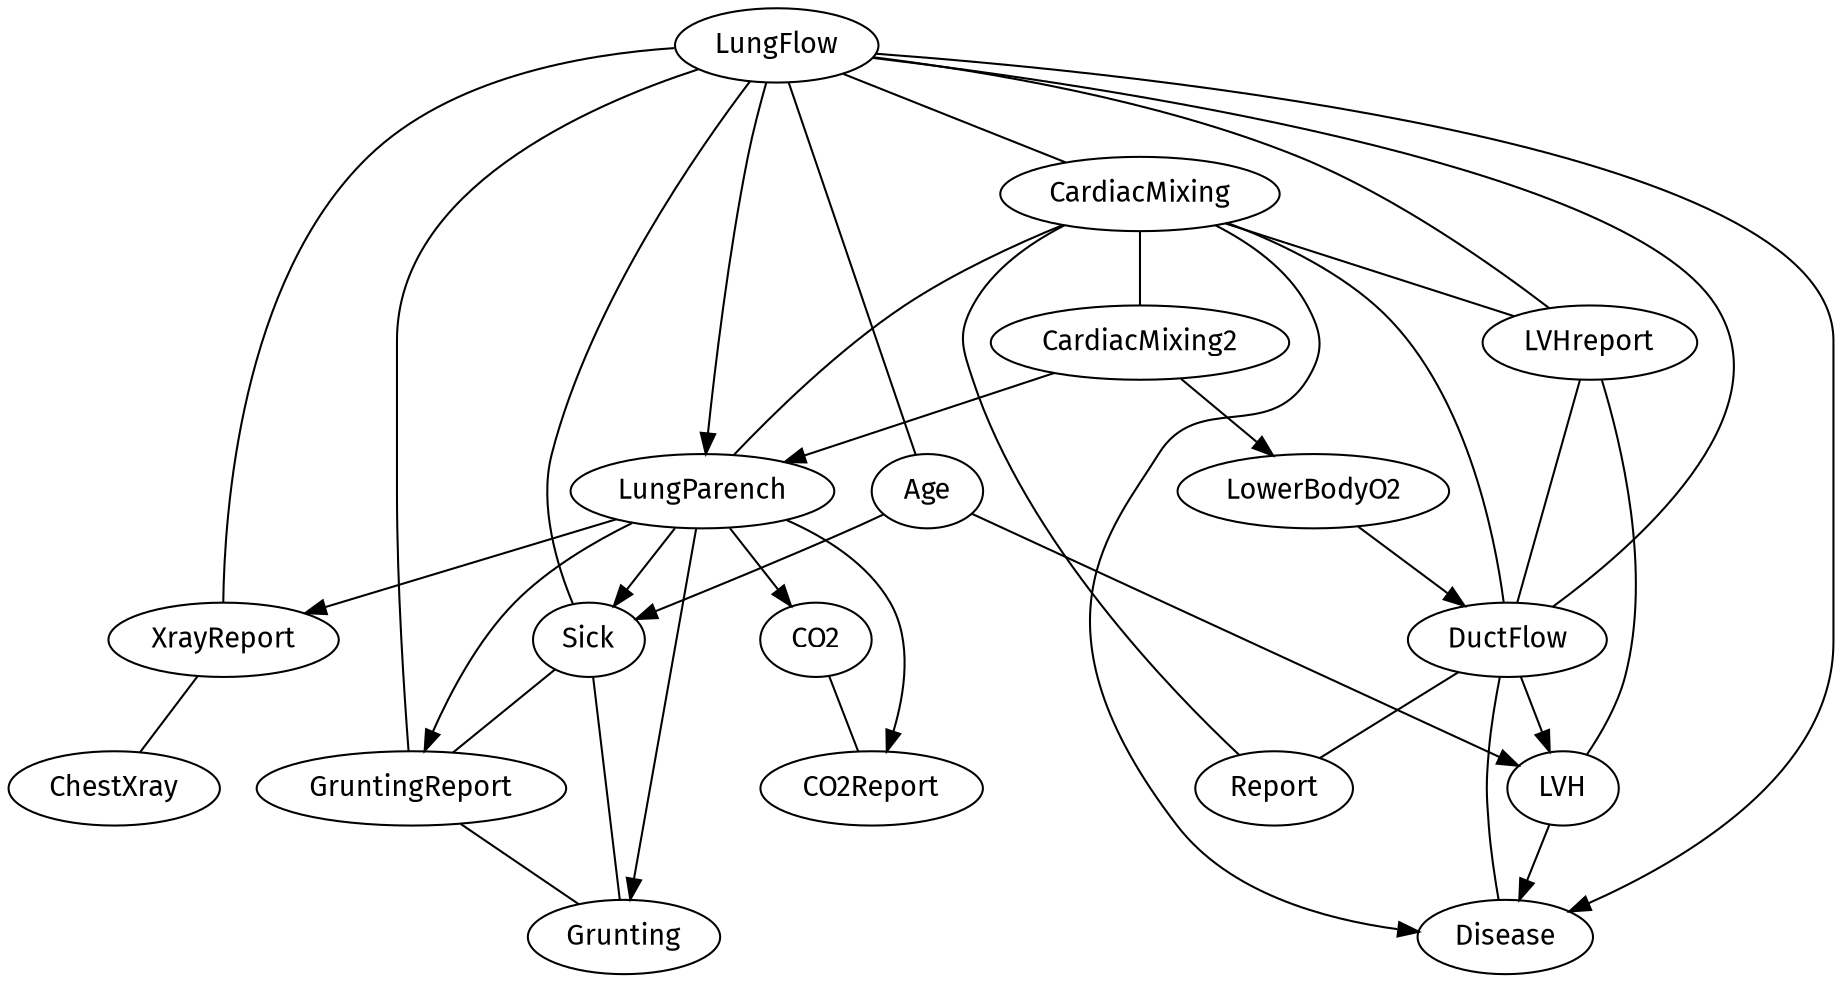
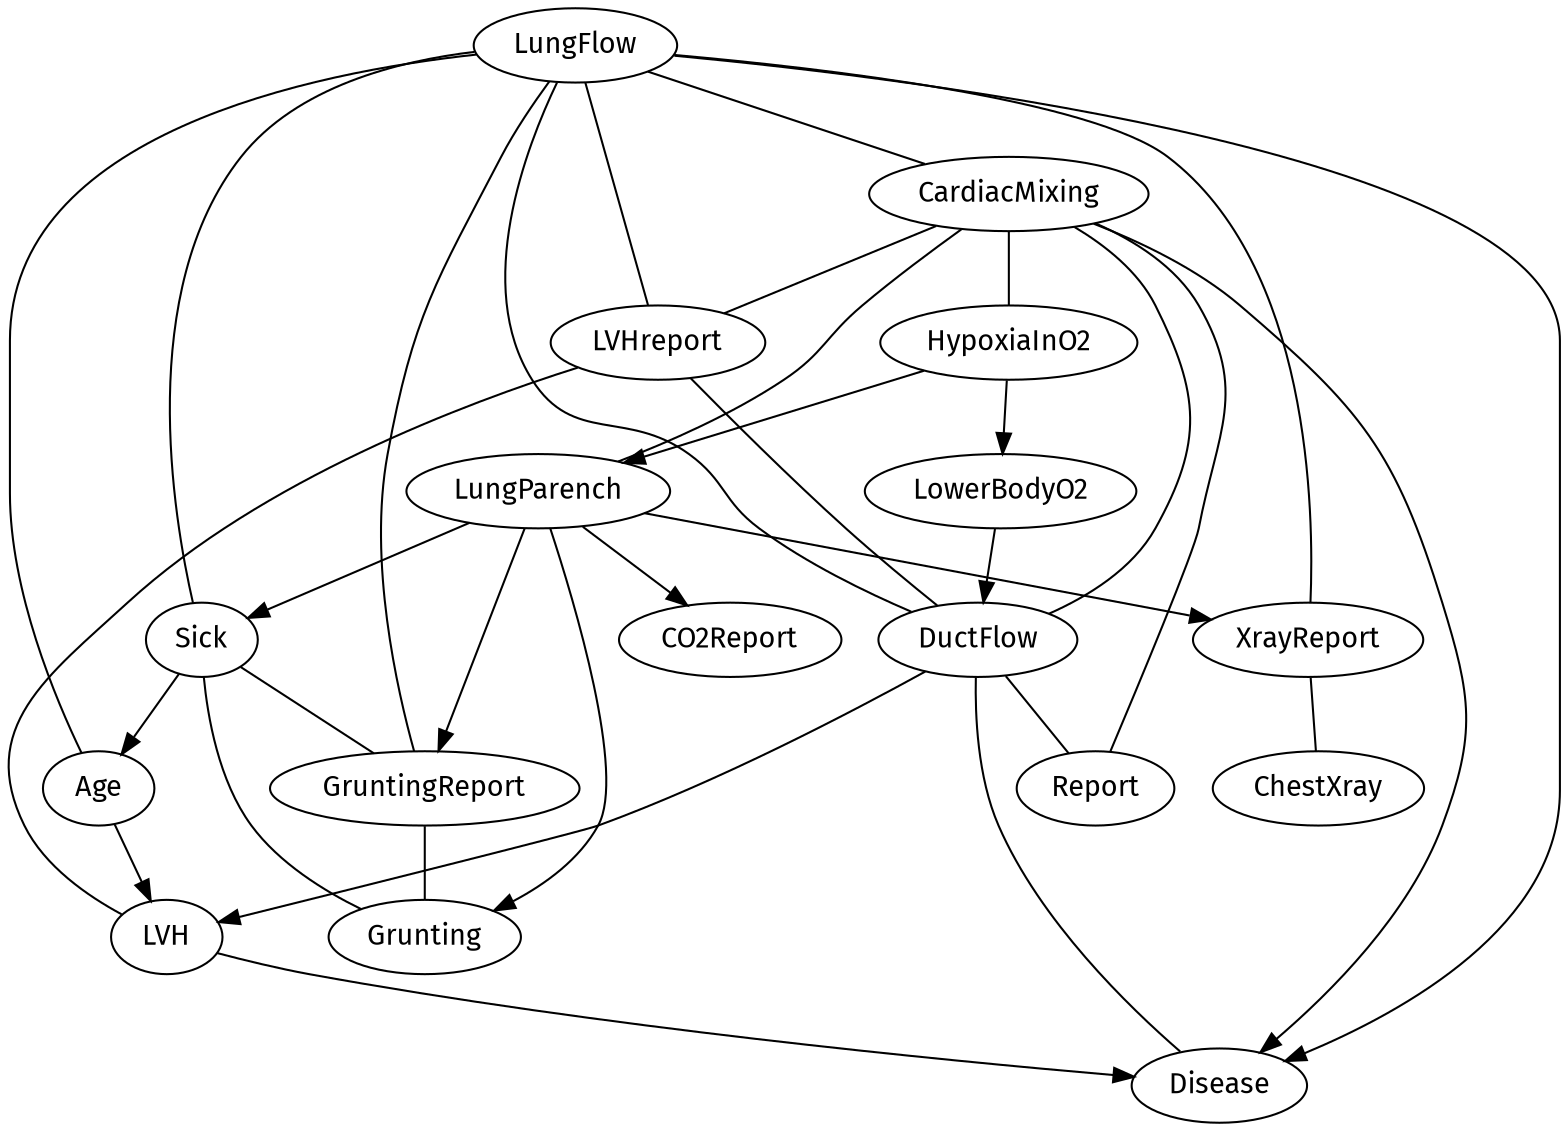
(731, 257) -> none
(1140, 343) -> (1009, 343)
(776, 562) -> (156, 705)
(816, 640) -> none
